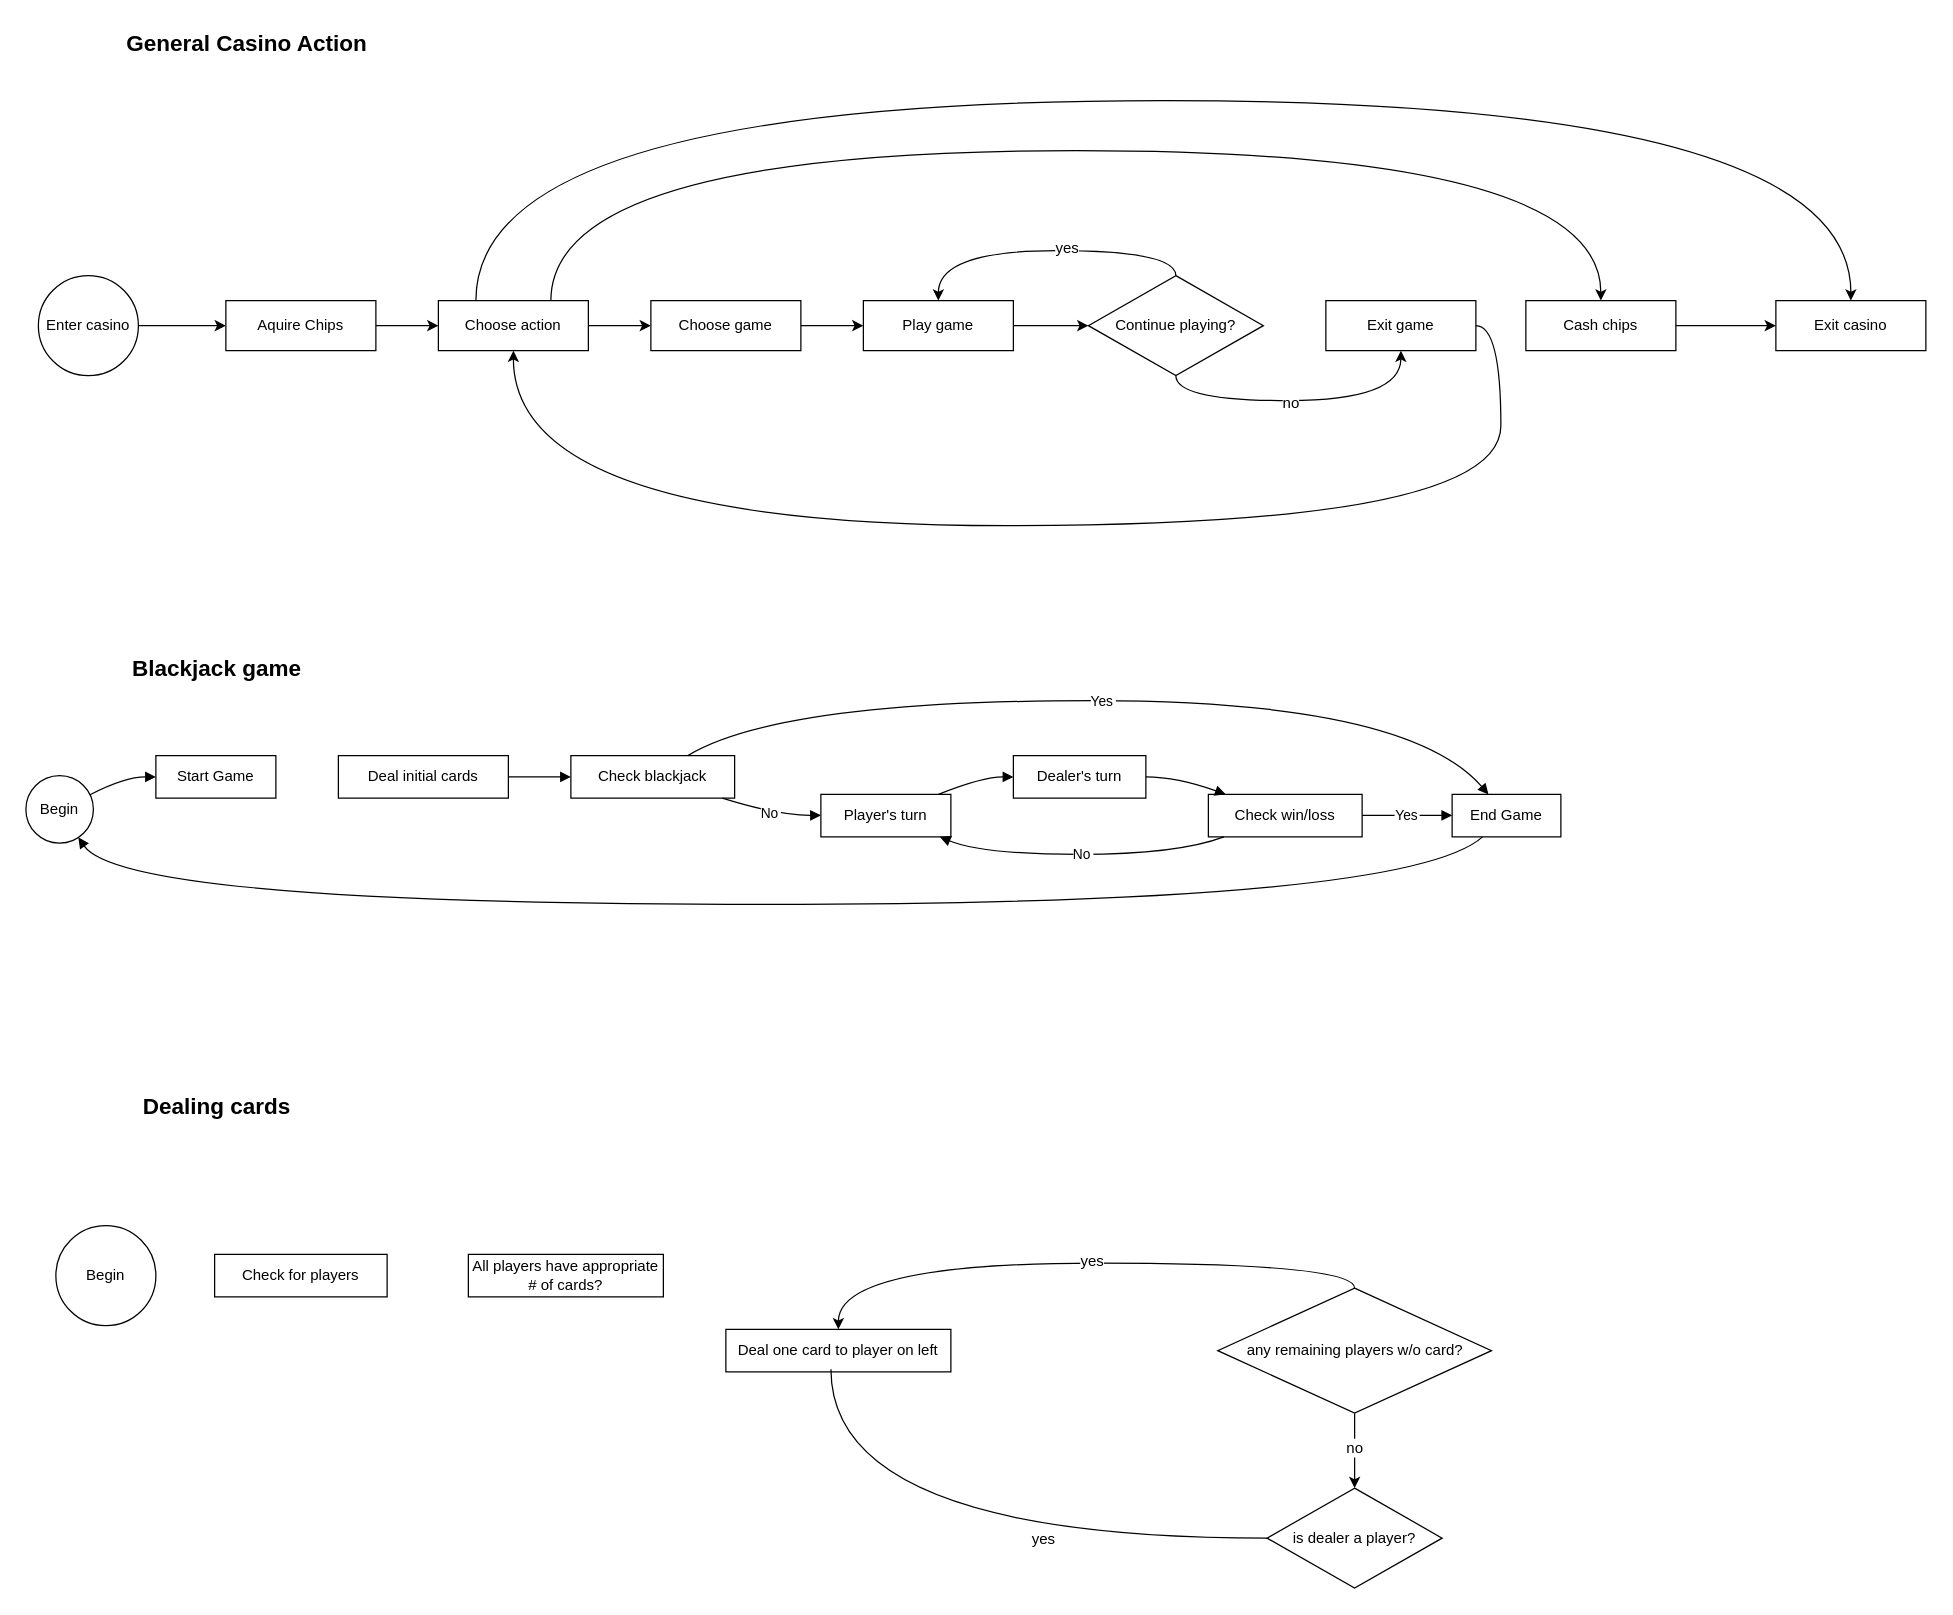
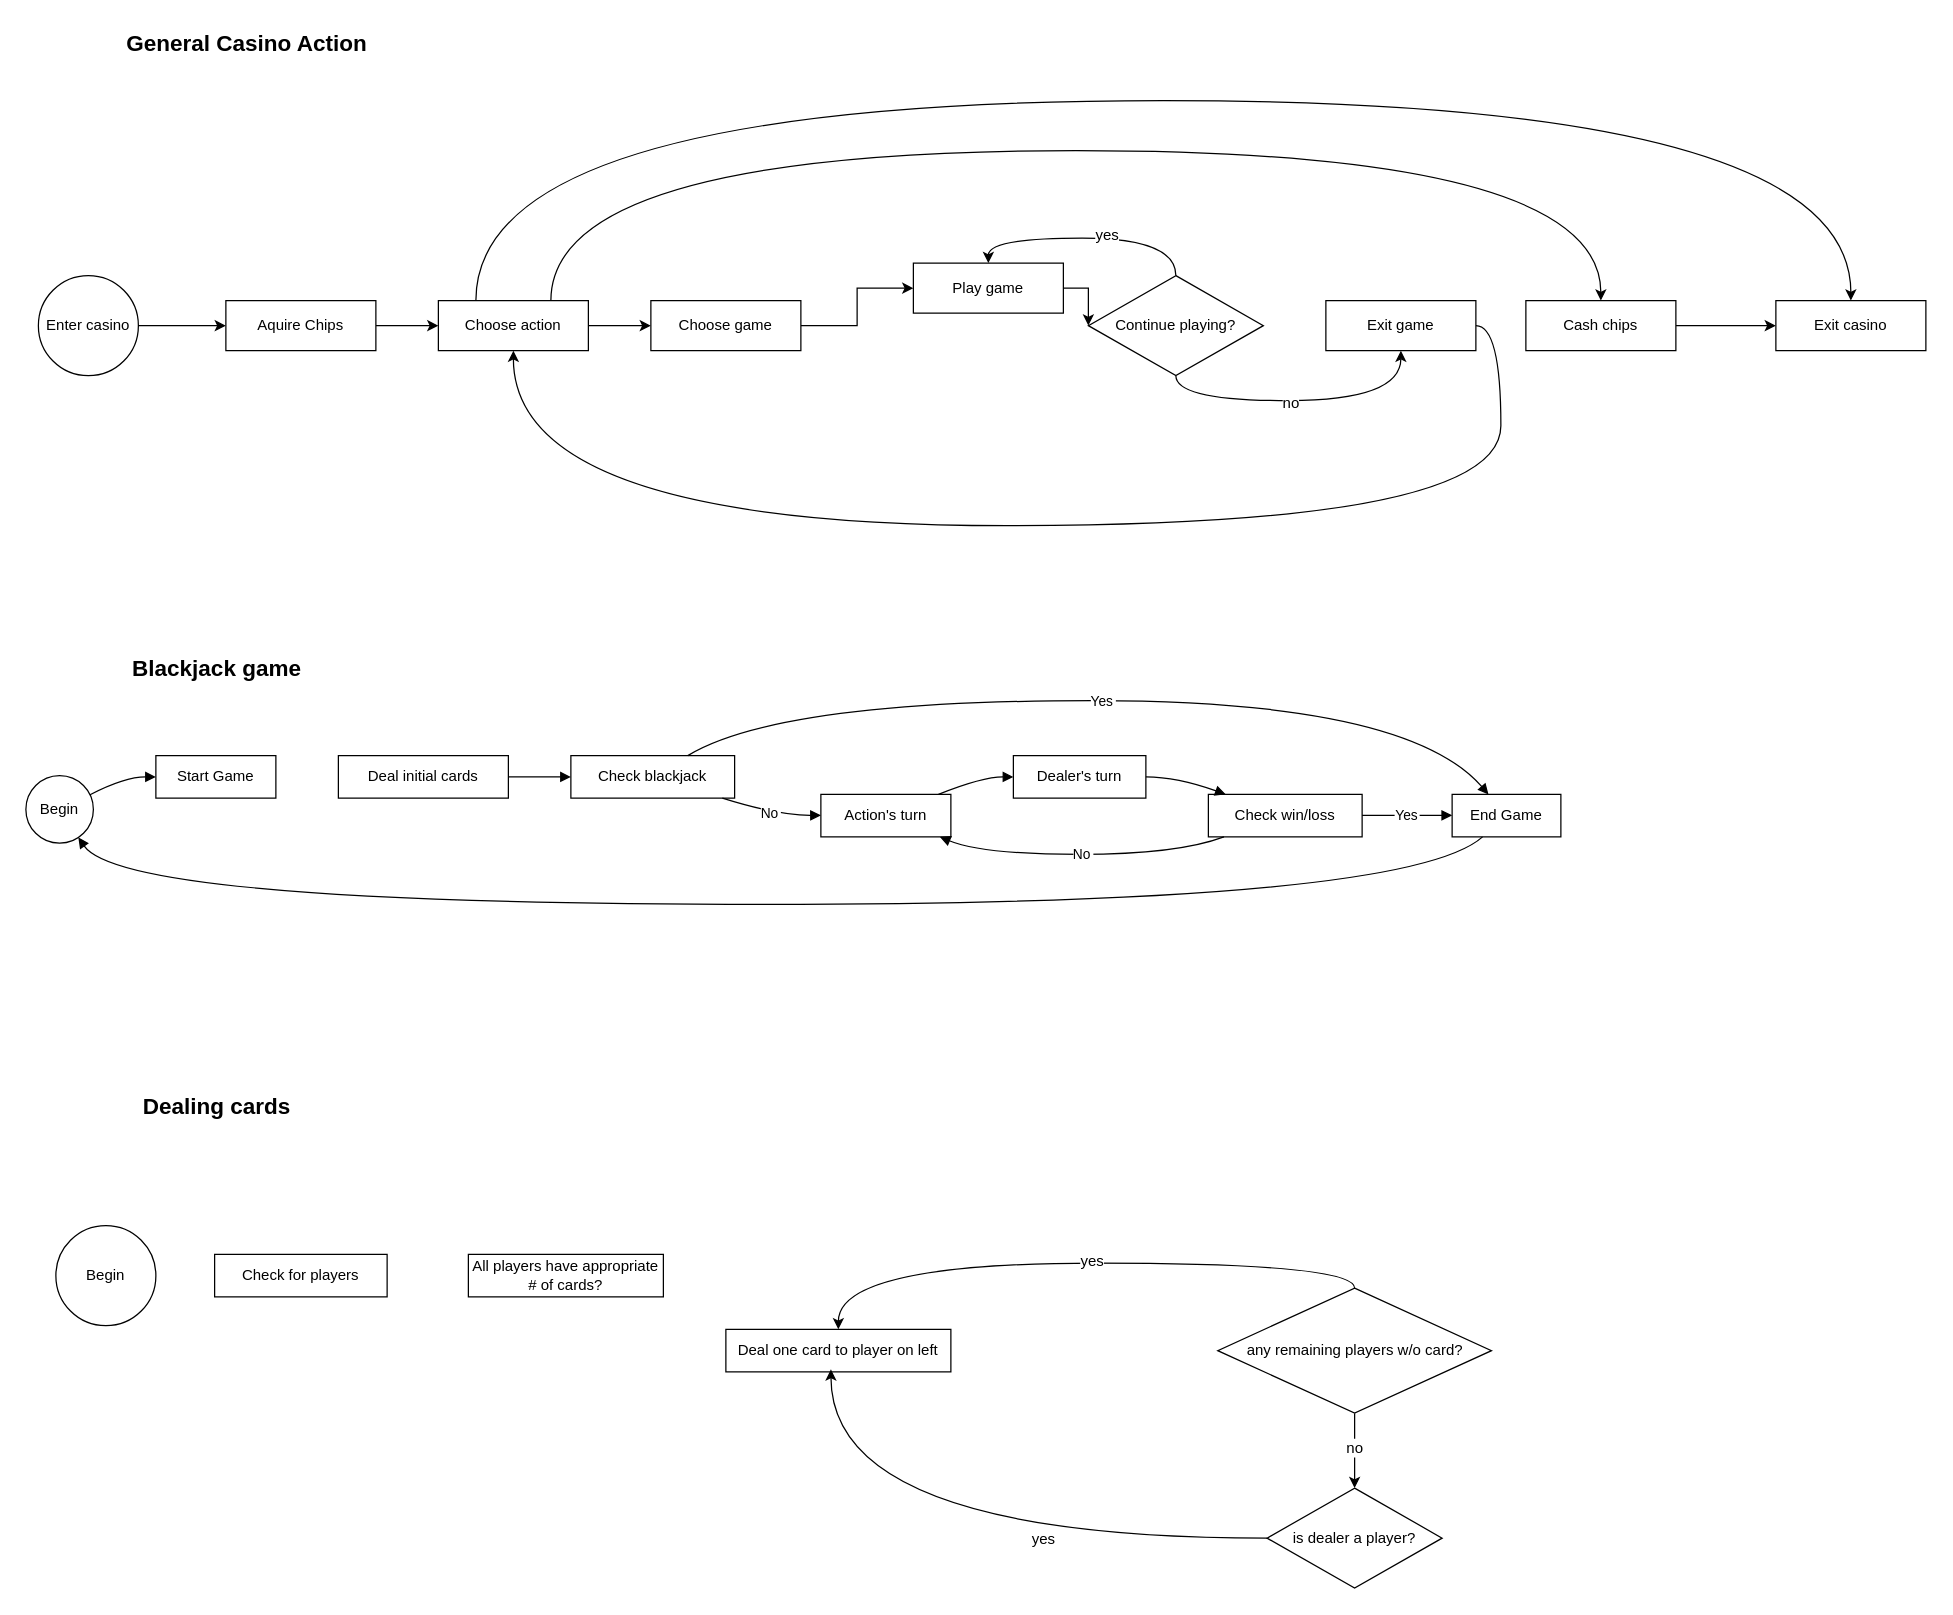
(938, 326) -> (988, 288)
(886, 816) -> (886, 816)
(922, 1488) -> (923, 1491)
